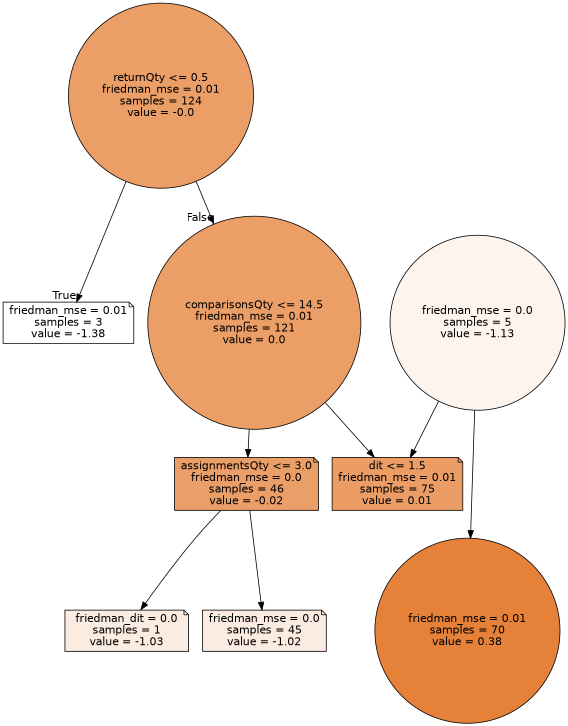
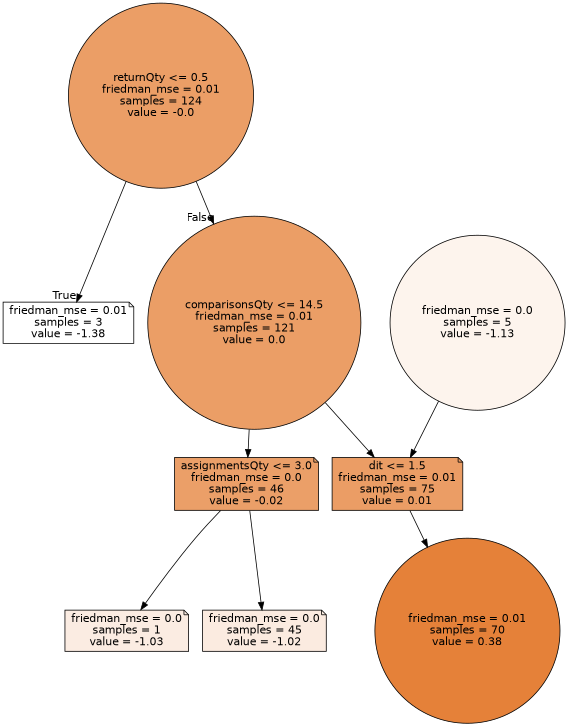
(473, 470) -> (417, 525)
(127, 631) -> (127, 631)
